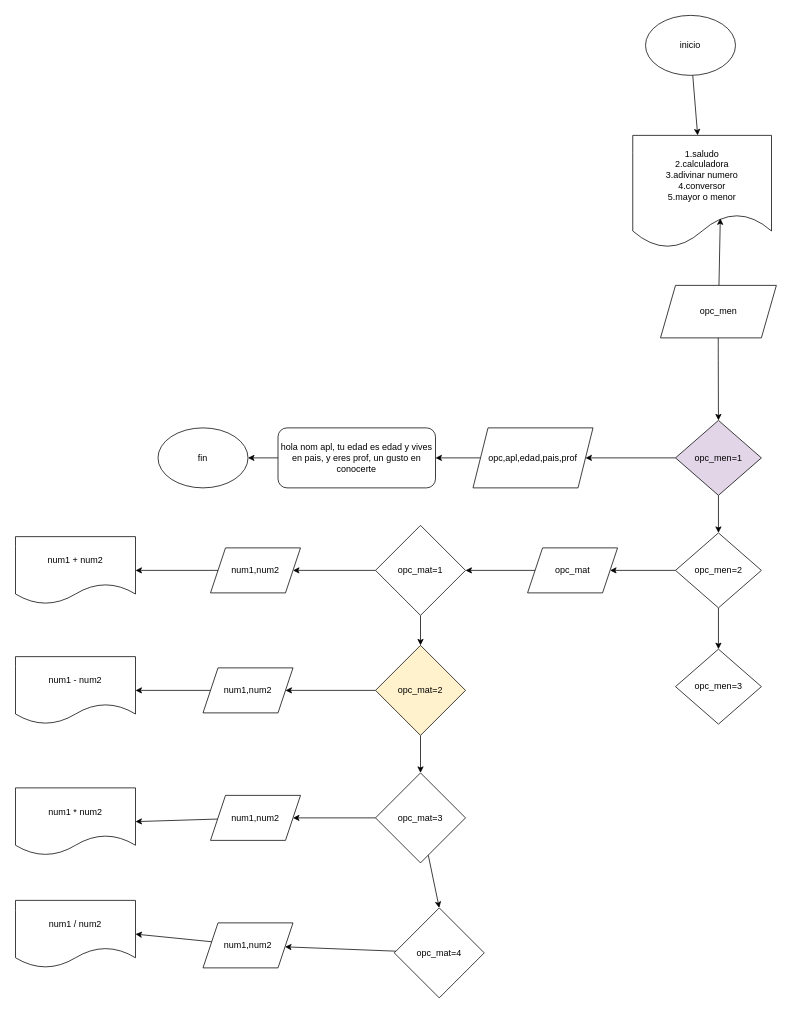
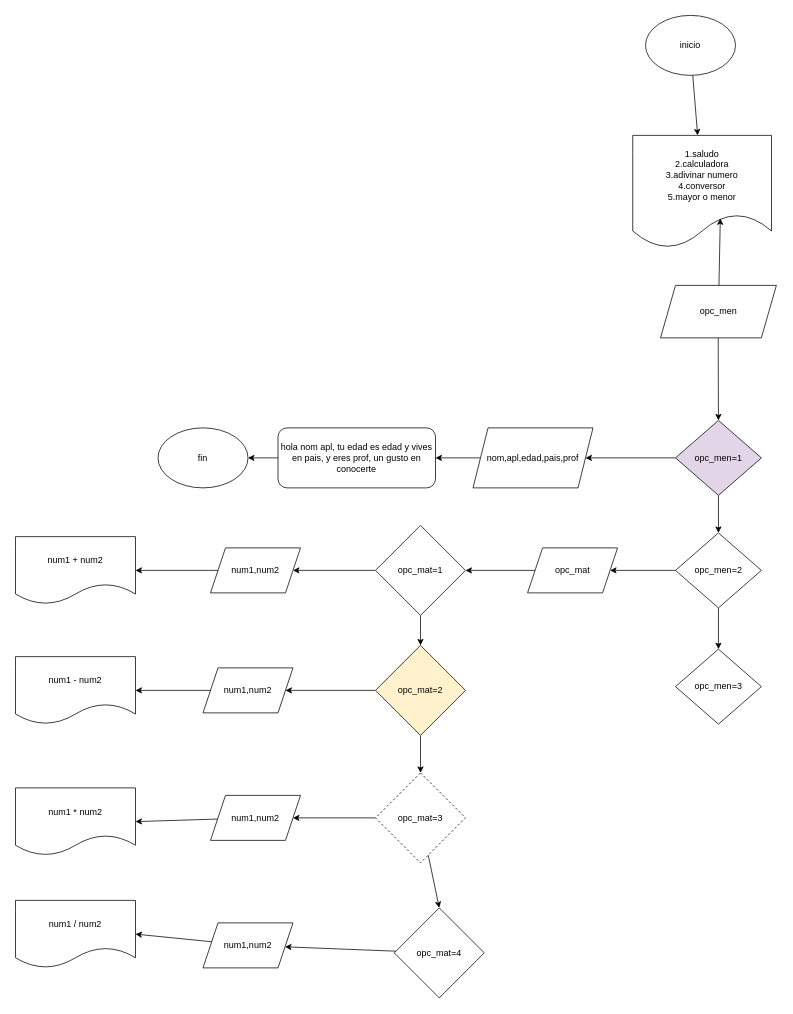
(533, 458) -> (533, 458)
(420, 818) -> (420, 818)
